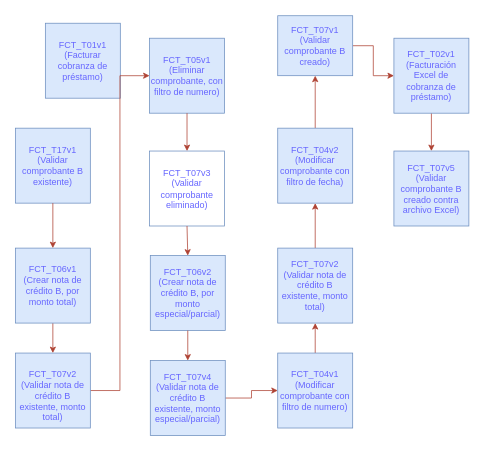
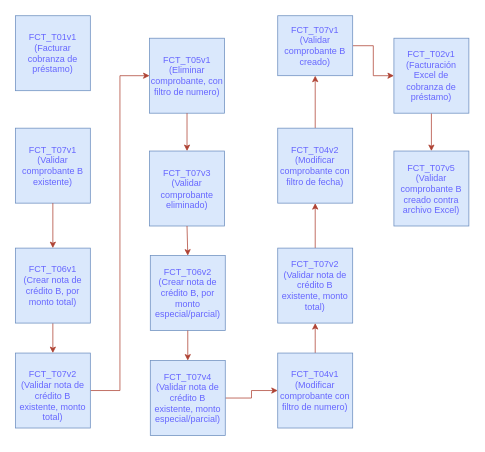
(83, 60) -> (53, 53)
(53, 165) -> (53, 165)
(187, 188) -> (187, 188)
